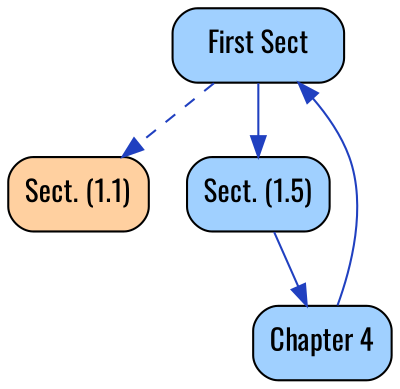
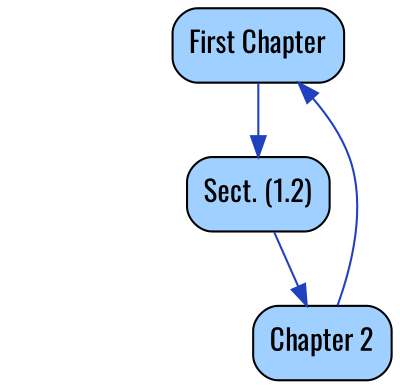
(258, 45) -> (258, 45)
(79, 194) -> none
(258, 194) -> (258, 194)
(322, 343) -> (322, 343)
